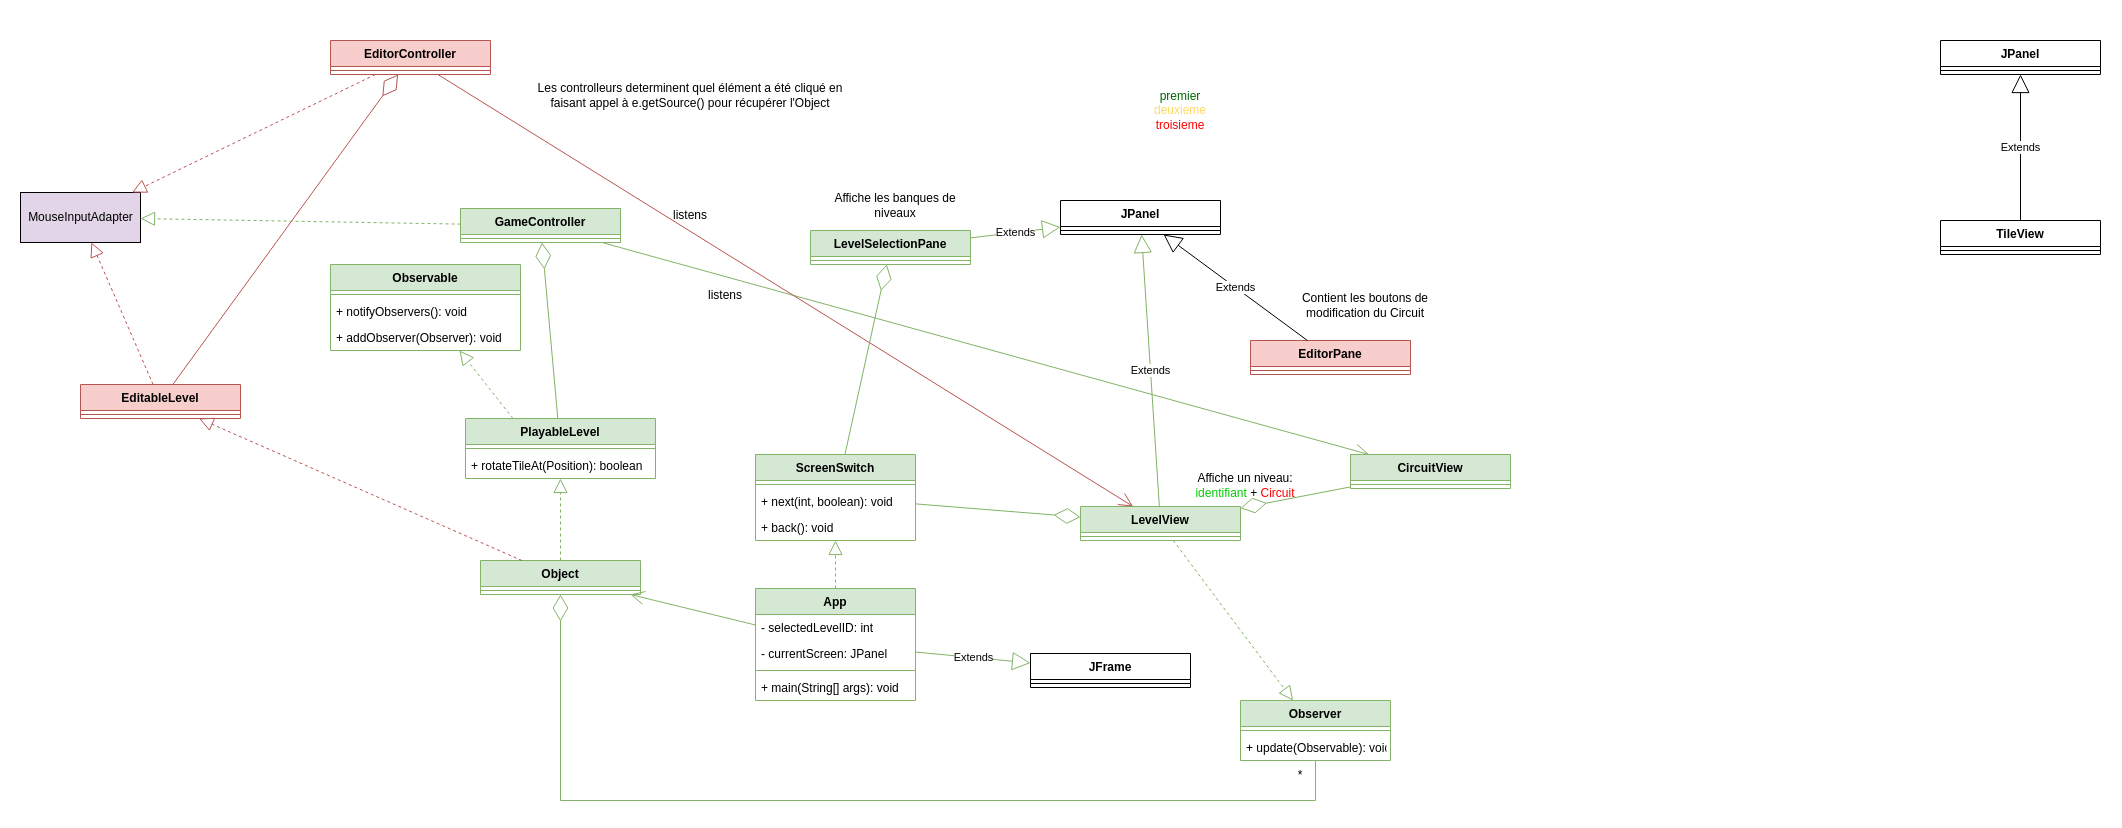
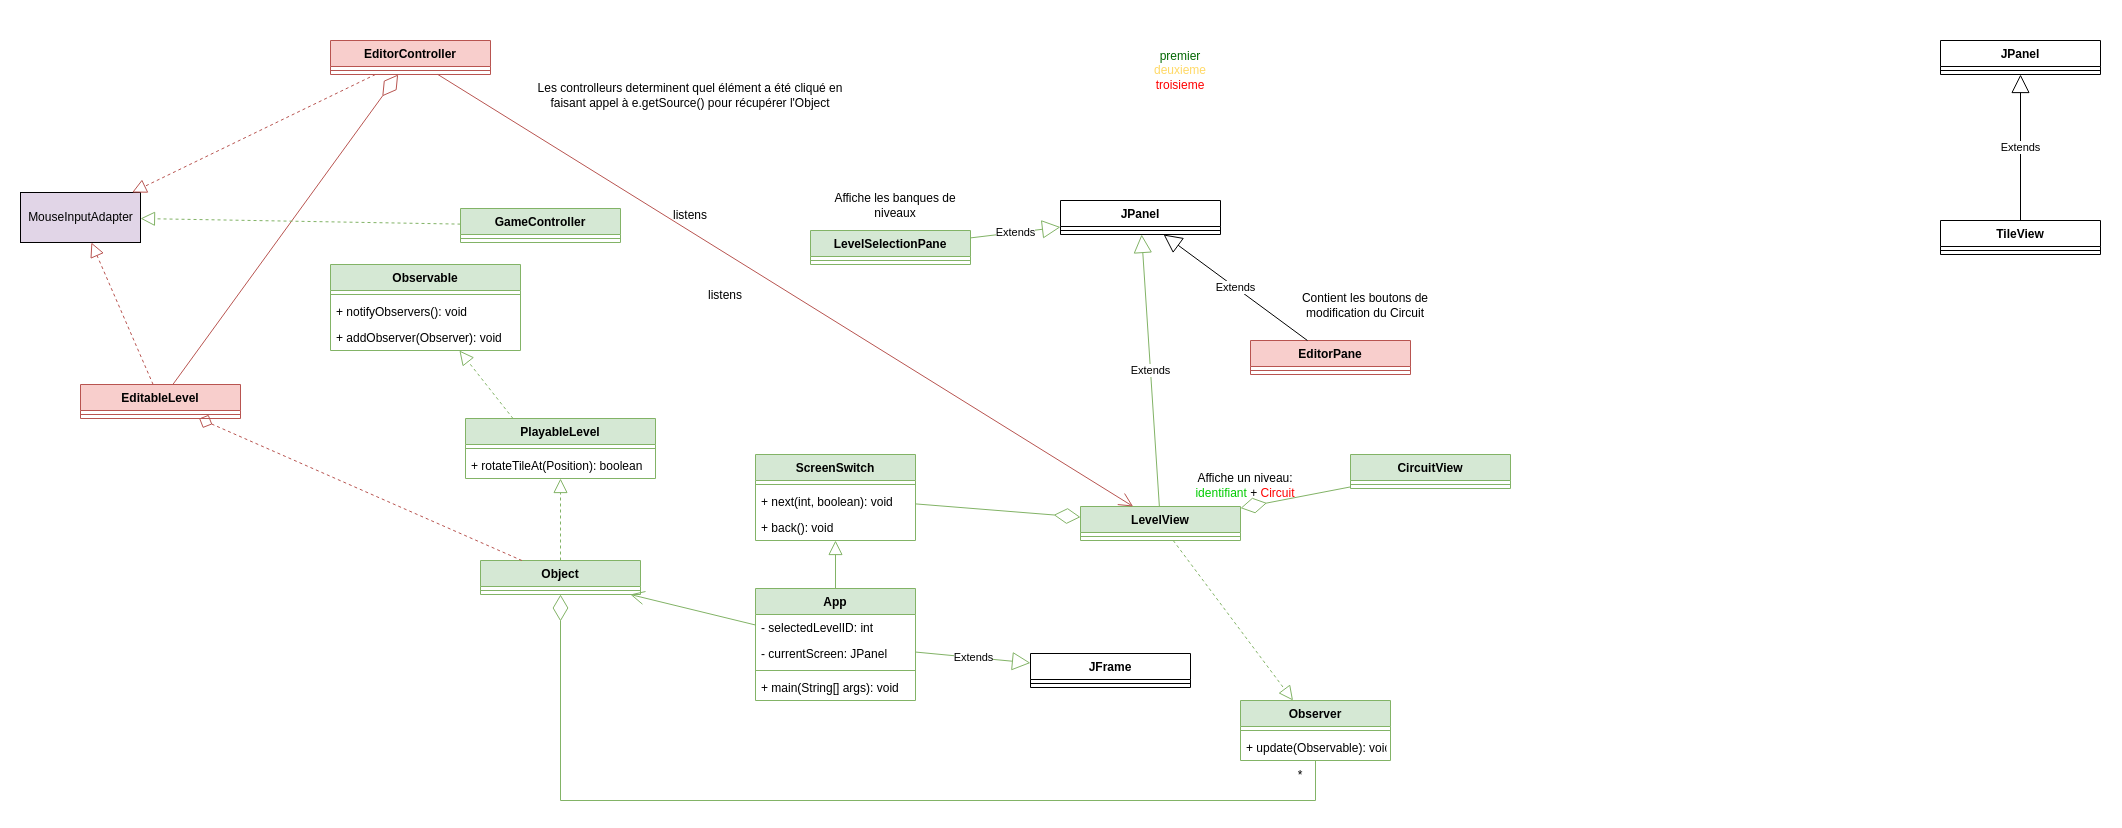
(1181, 111) -> (1181, 71)
(551, 343) -> none
(863, 372) -> none
(1083, 376) -> none
(213, 425) -> (214, 425)
(836, 572) -> (836, 572)
